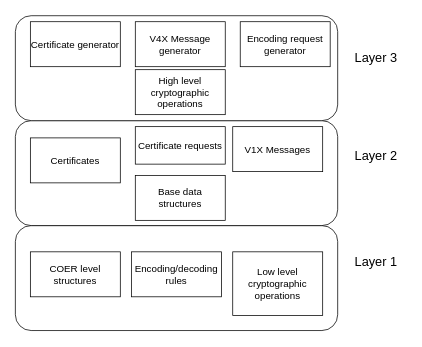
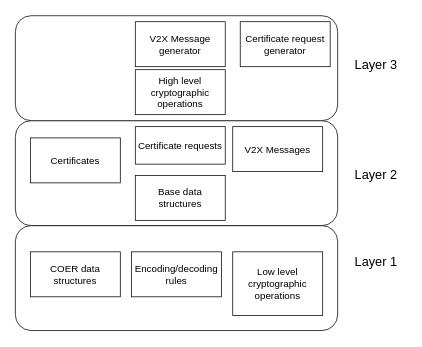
(75, 44) -> none
(180, 44) -> (180, 44)
(285, 44) -> (285, 44)
(380, 56) -> (380, 63)
(278, 149) -> (278, 149)
(380, 154) -> (380, 173)
(75, 274) -> (75, 274)
